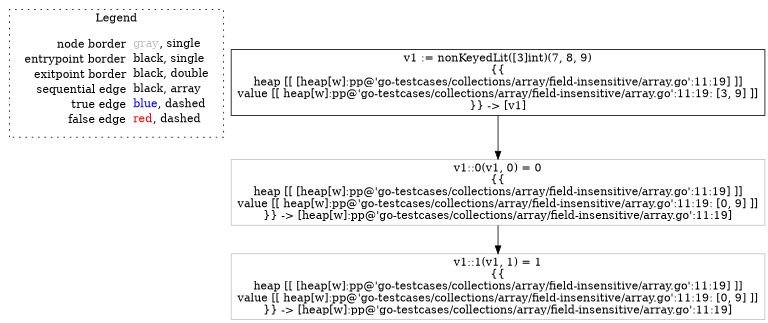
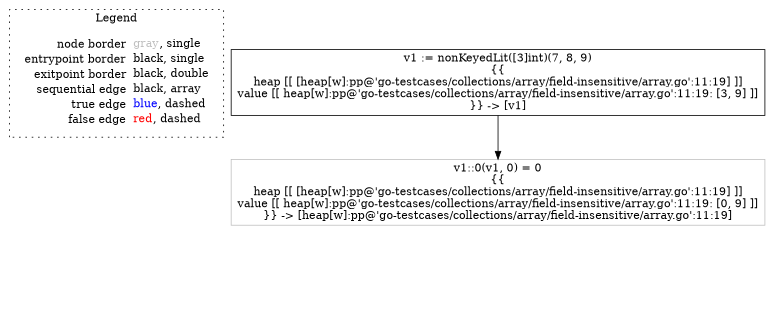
(498, 287) -> none
